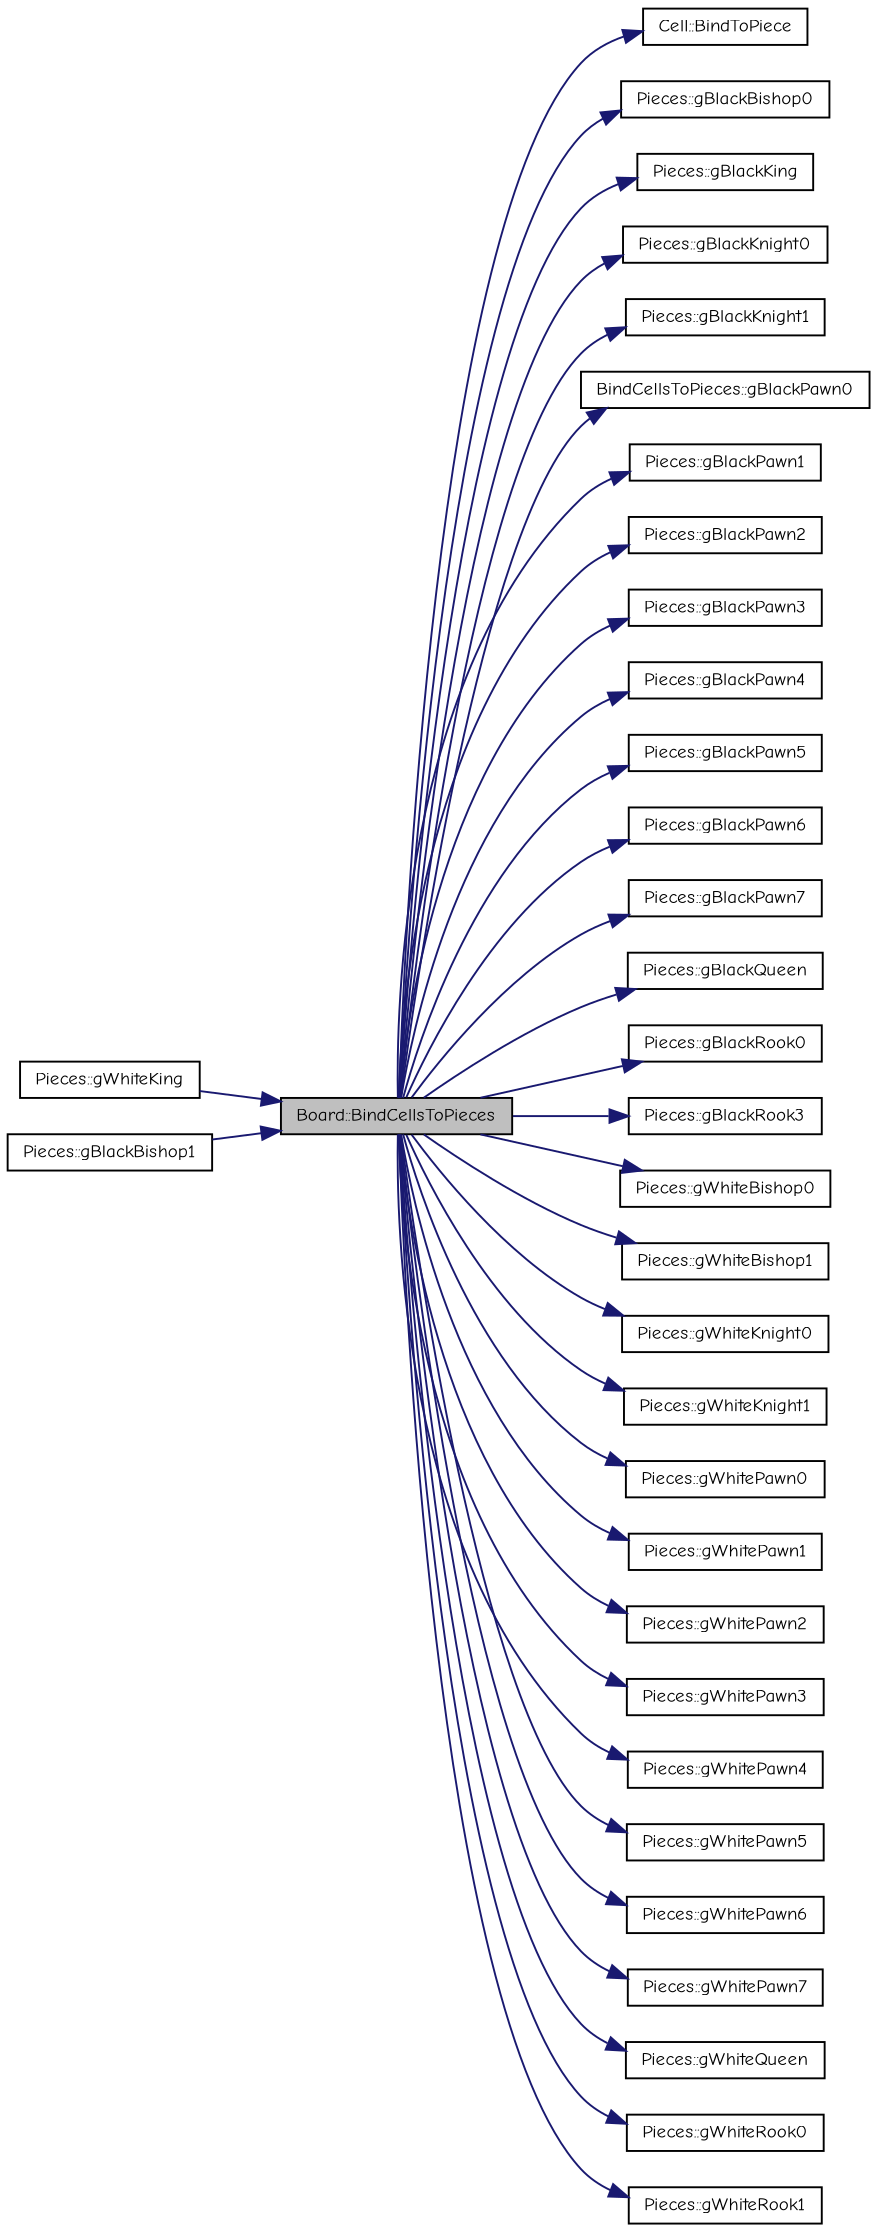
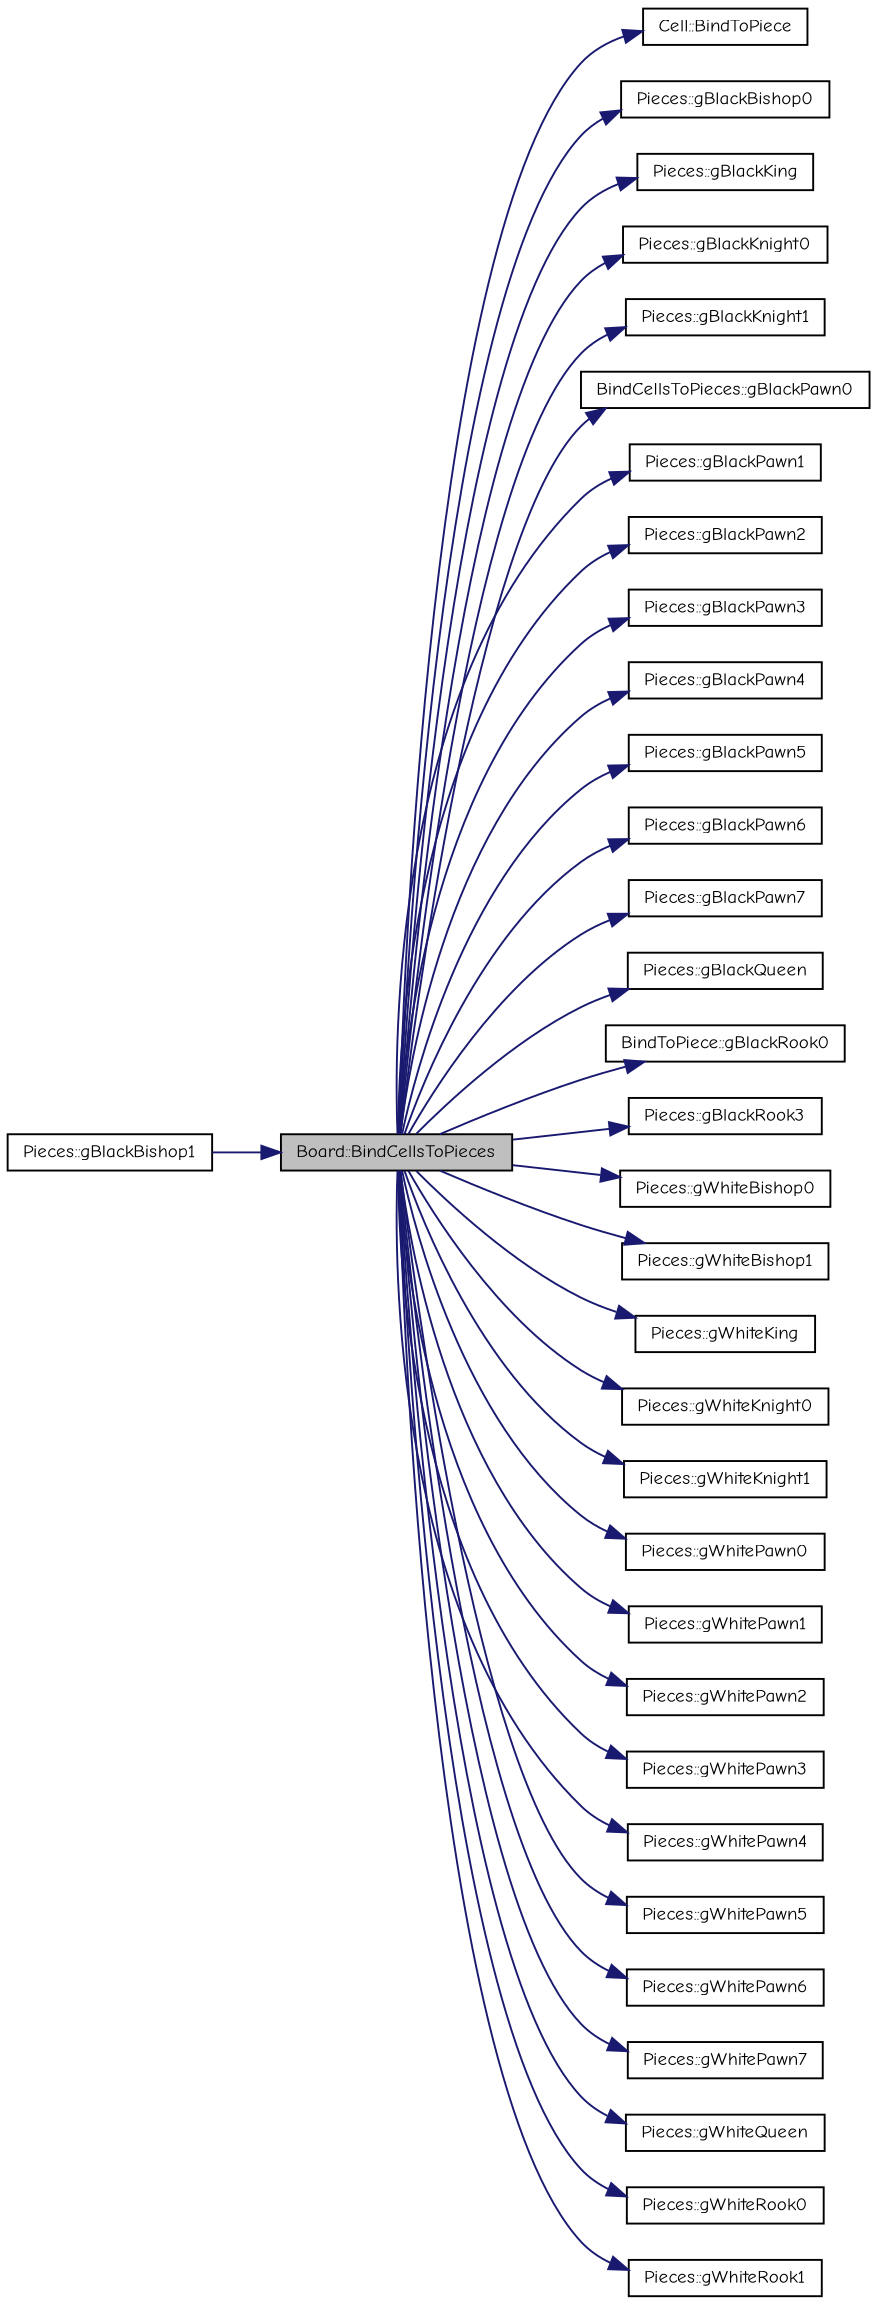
(725, 1043) -> (725, 1043)
(231, 1095) -> (509, 1252)
